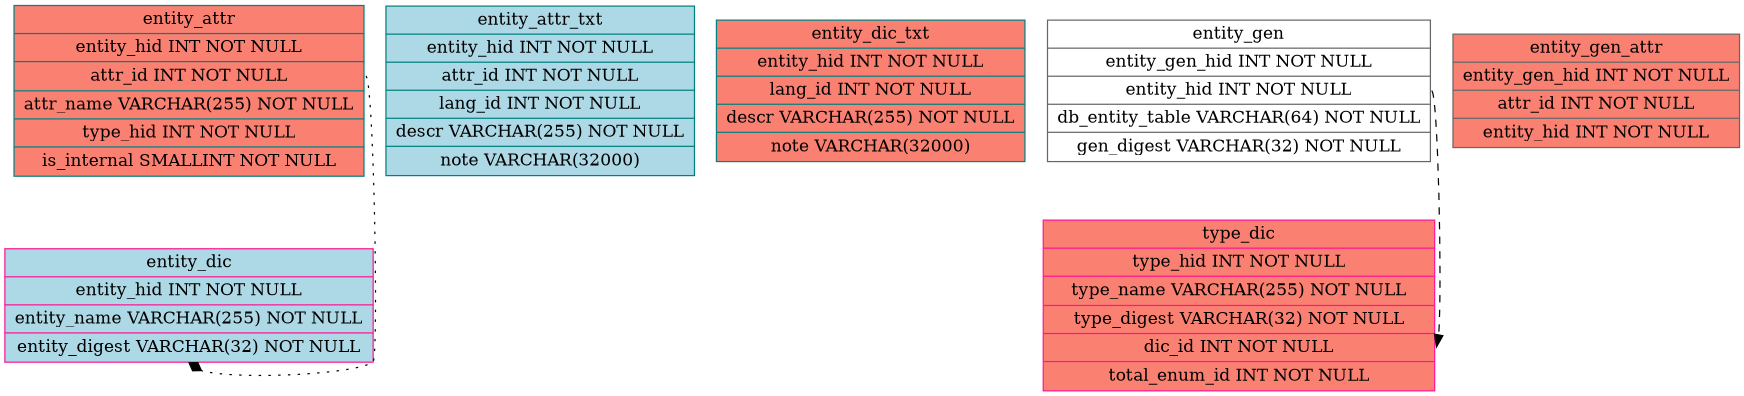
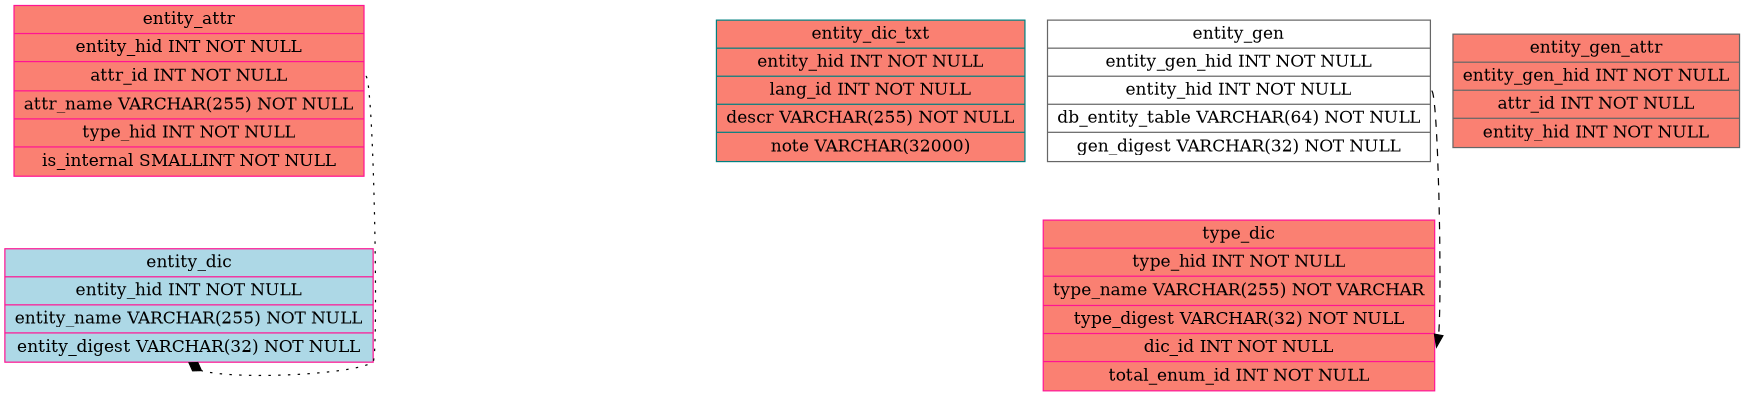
(189, 91) -> (189, 91)
(540, 91) -> none
(1239, 290) -> (1239, 290)
